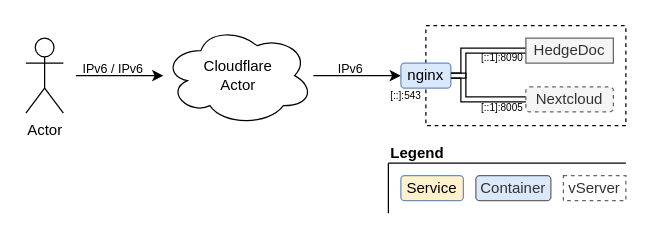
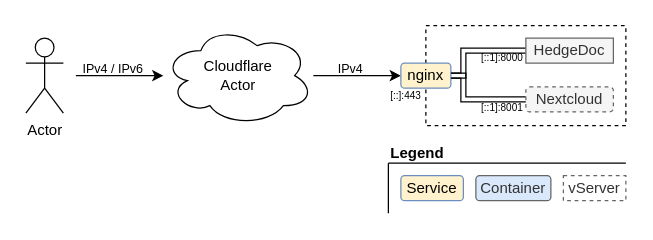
(506, 57) -> (506, 57)
(113, 68) -> (113, 68)
(351, 68) -> (351, 68)
(426, 76) -> (426, 76)
(408, 94) -> (408, 94)
(506, 107) -> (506, 107)
